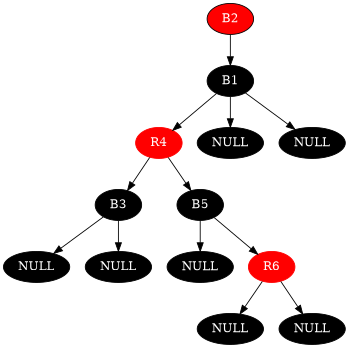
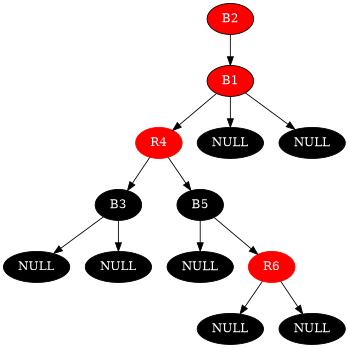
(230, 81) -> (230, 81)
